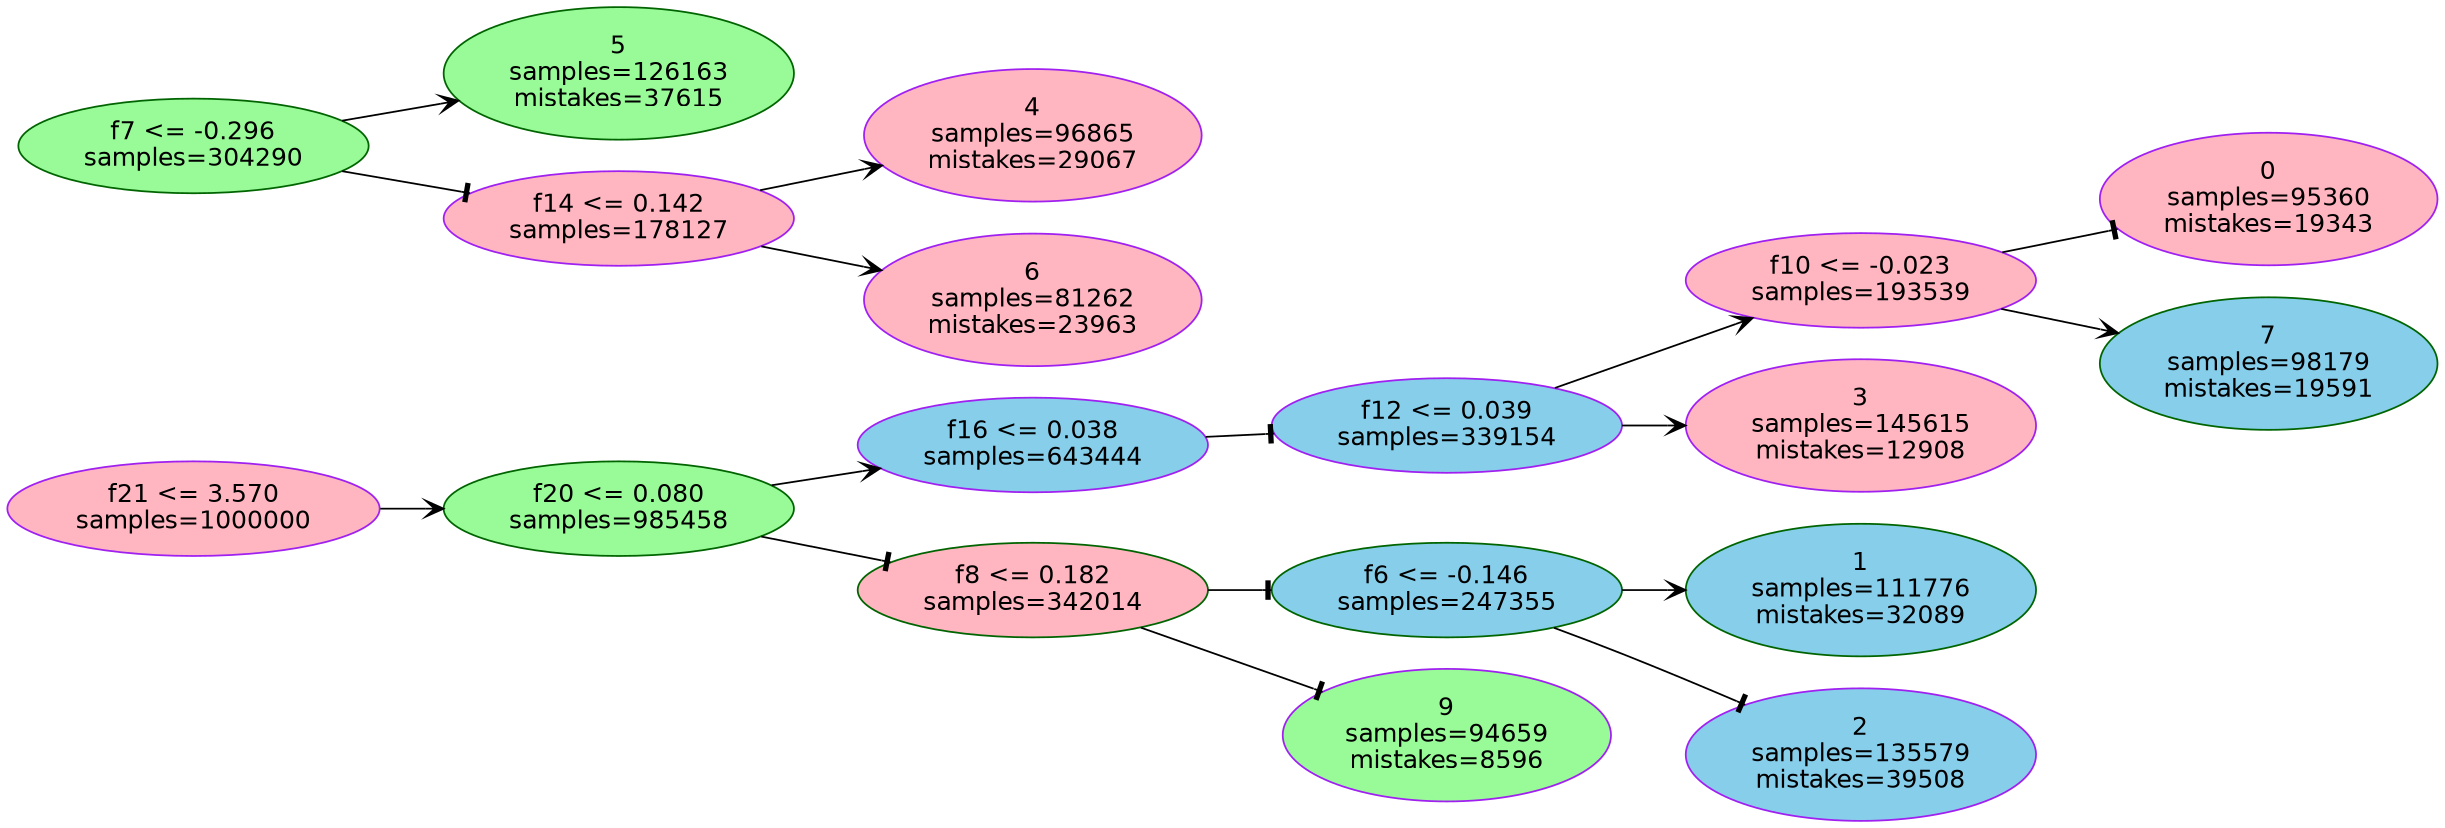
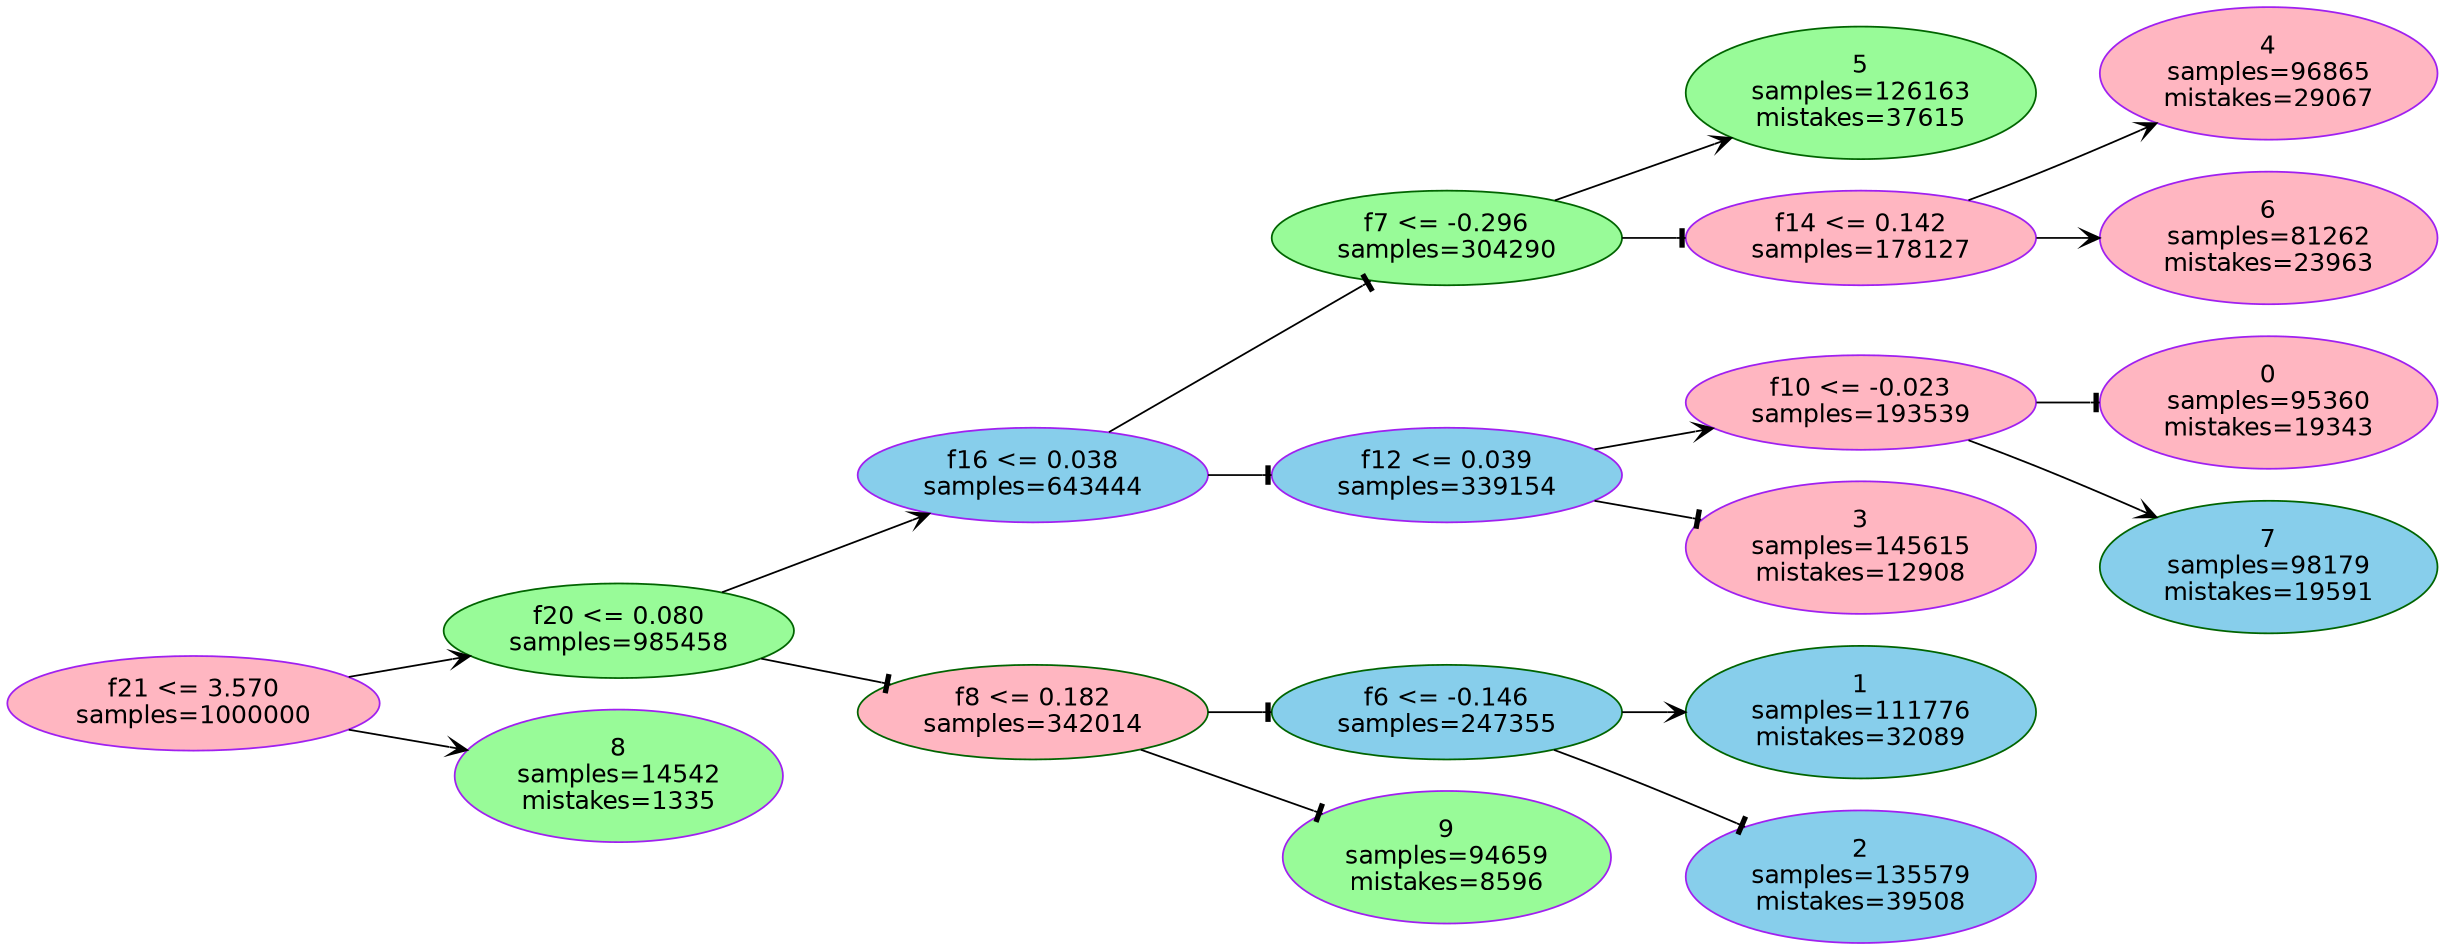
none -> (1236, 359)
(1645, 425) -> (1643, 509)
none -> (619, 776)
